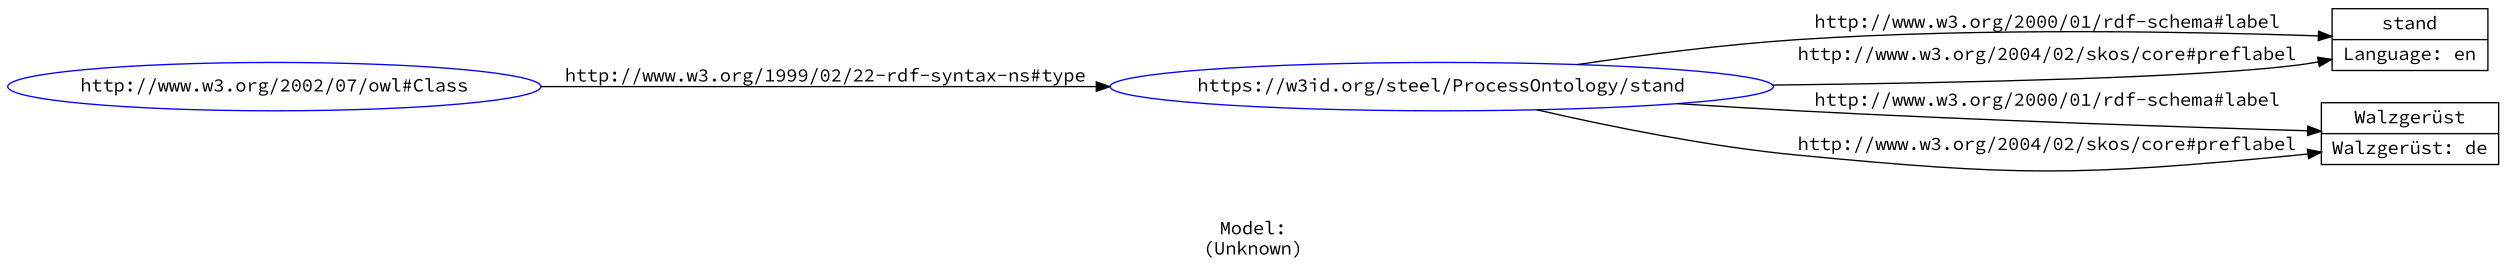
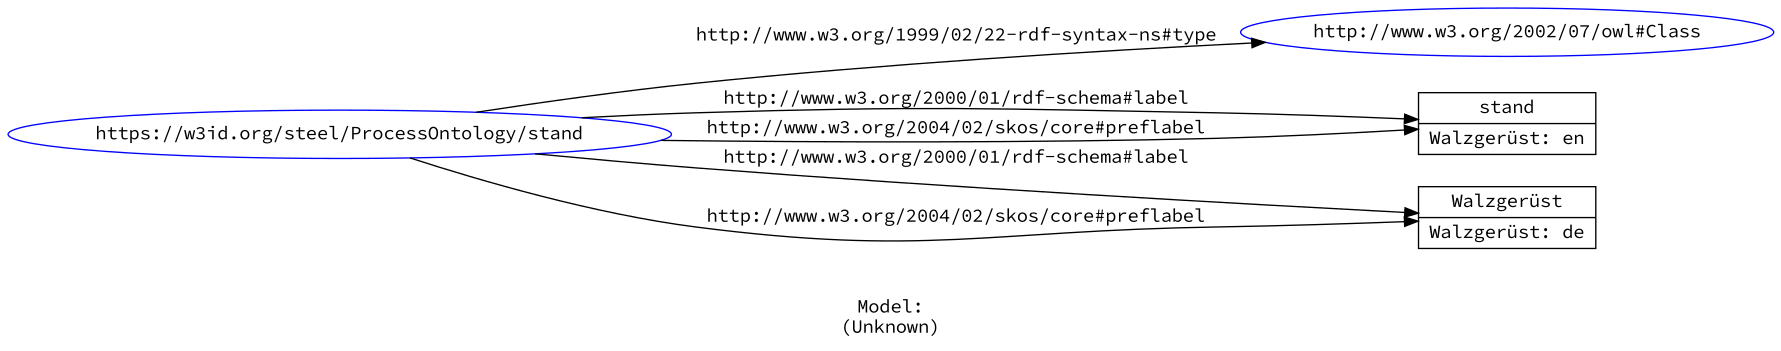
(2410, 54) -> (1507, 138)
(818, 87) -> (863, 68)
